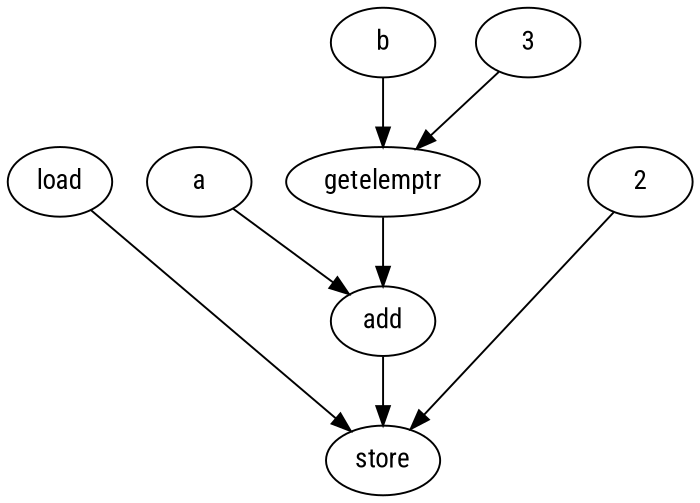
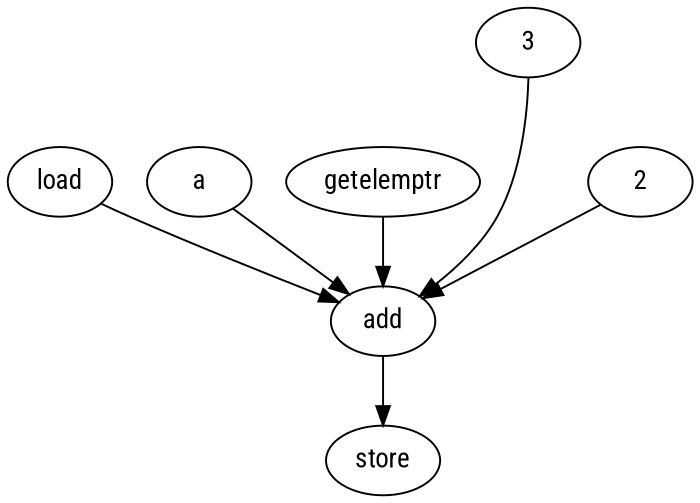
(383, 43) -> none
(465, 104) -> (508, 193)
(213, 314) -> (210, 251)
(519, 314) -> (521, 247)
